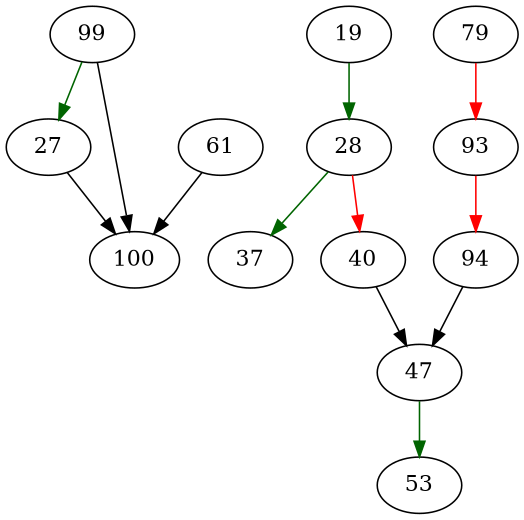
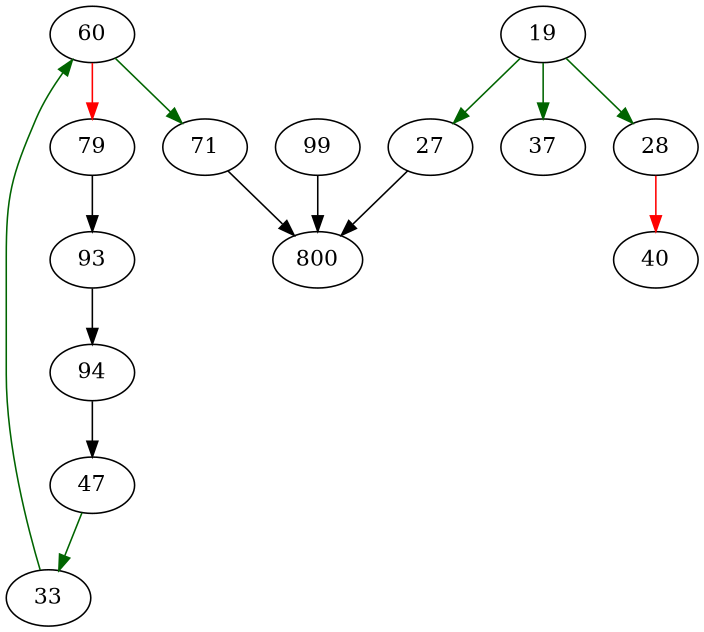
none -> (92, 34)
(73, 83) -> (493, 85)
(476, 83) -> (92, 196)
(221, 147) -> (205, 147)
(476, 196) -> (92, 309)
(305, 197) -> (543, 83)
(135, 260) -> (318, 260)
(388, 309) -> none
(419, 485) -> (49, 598)
